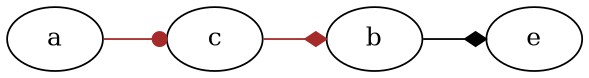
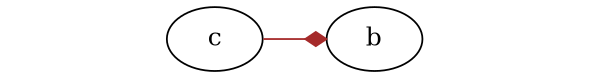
(55, 39) -> none
(534, 39) -> none
